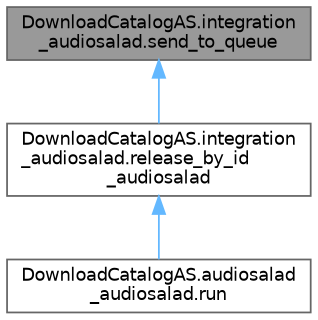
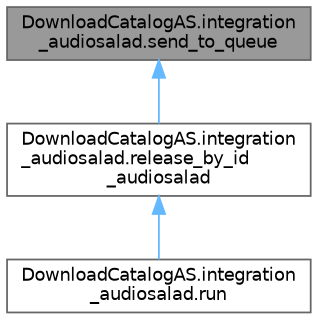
(159, 286) -> (159, 286)
